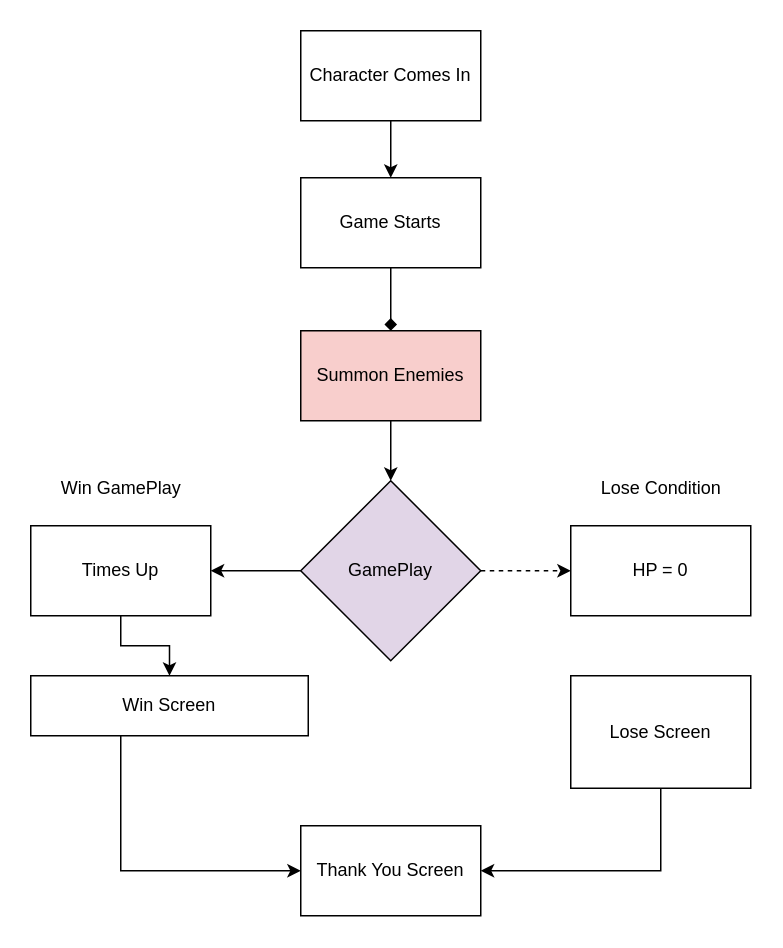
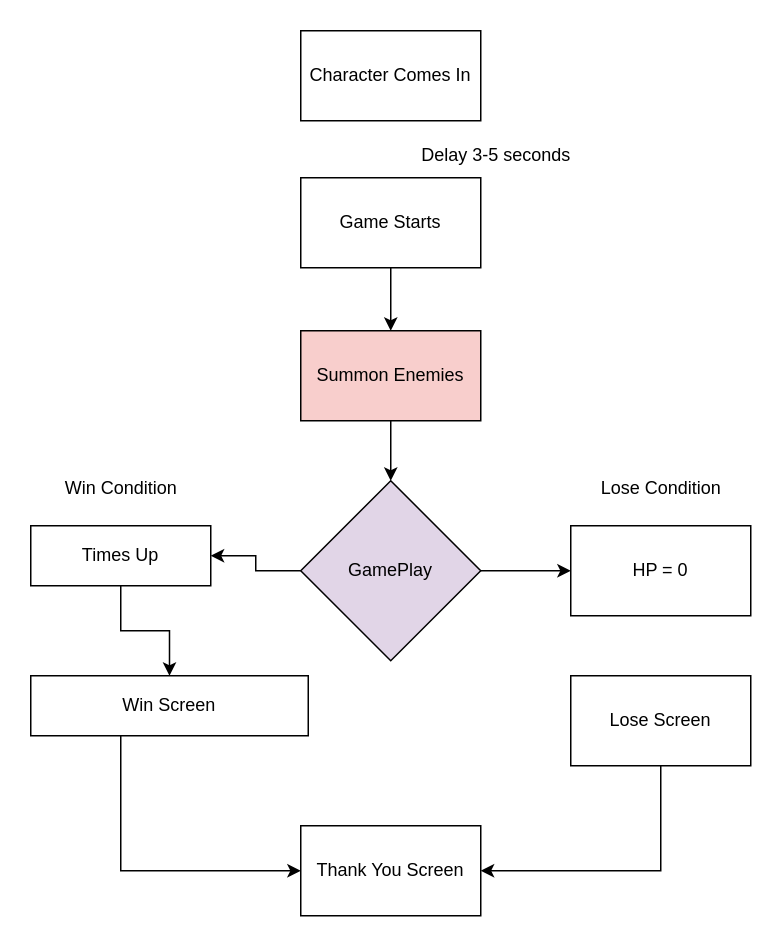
(391, 147) -> none
none -> (496, 155)
(391, 318) -> (391, 319)
(122, 488) -> (122, 488)
(121, 571) -> (121, 556)
(522, 571) -> (522, 571)
(661, 732) -> (661, 721)
